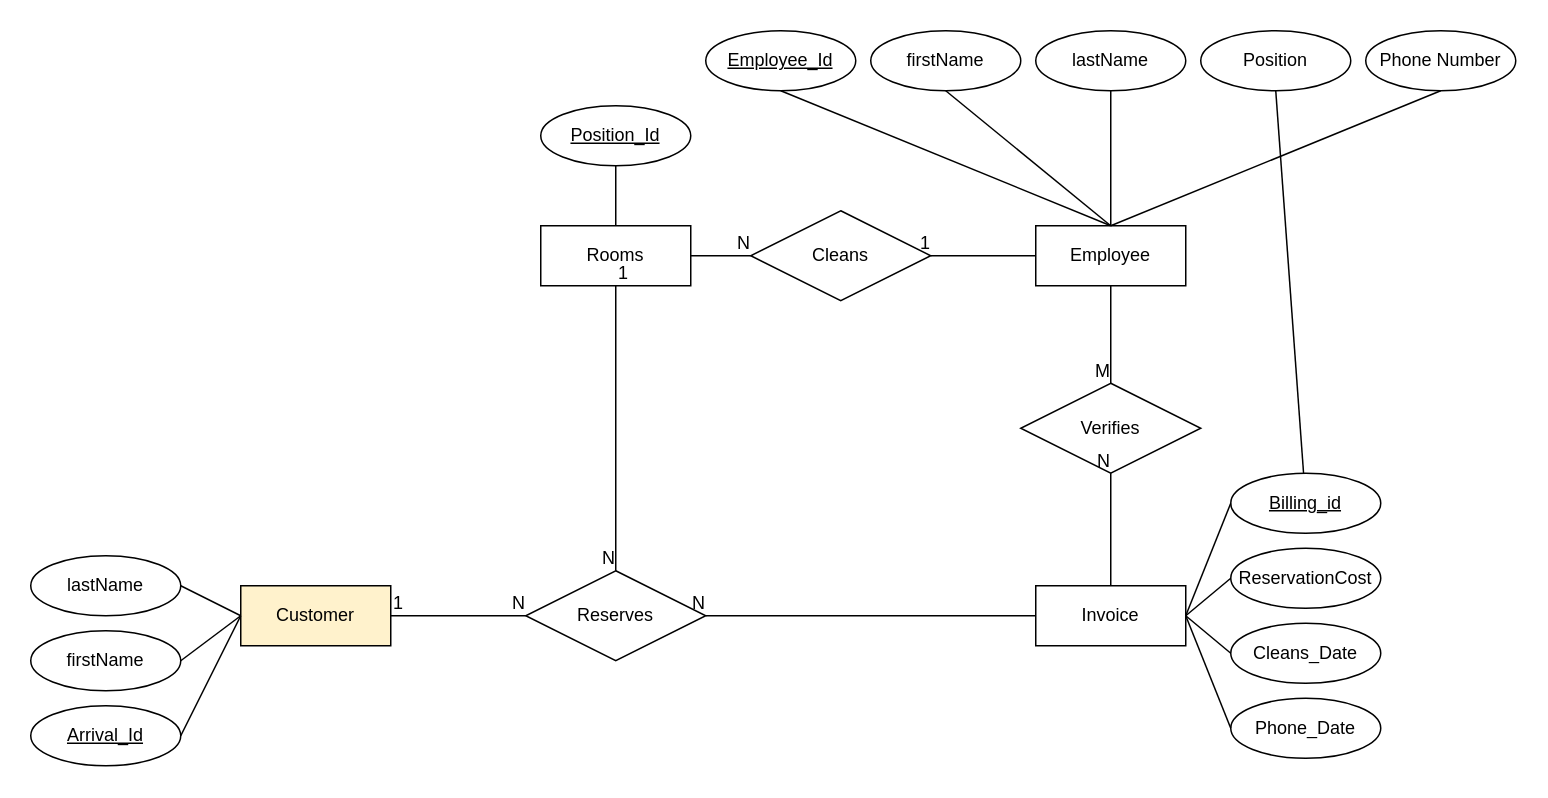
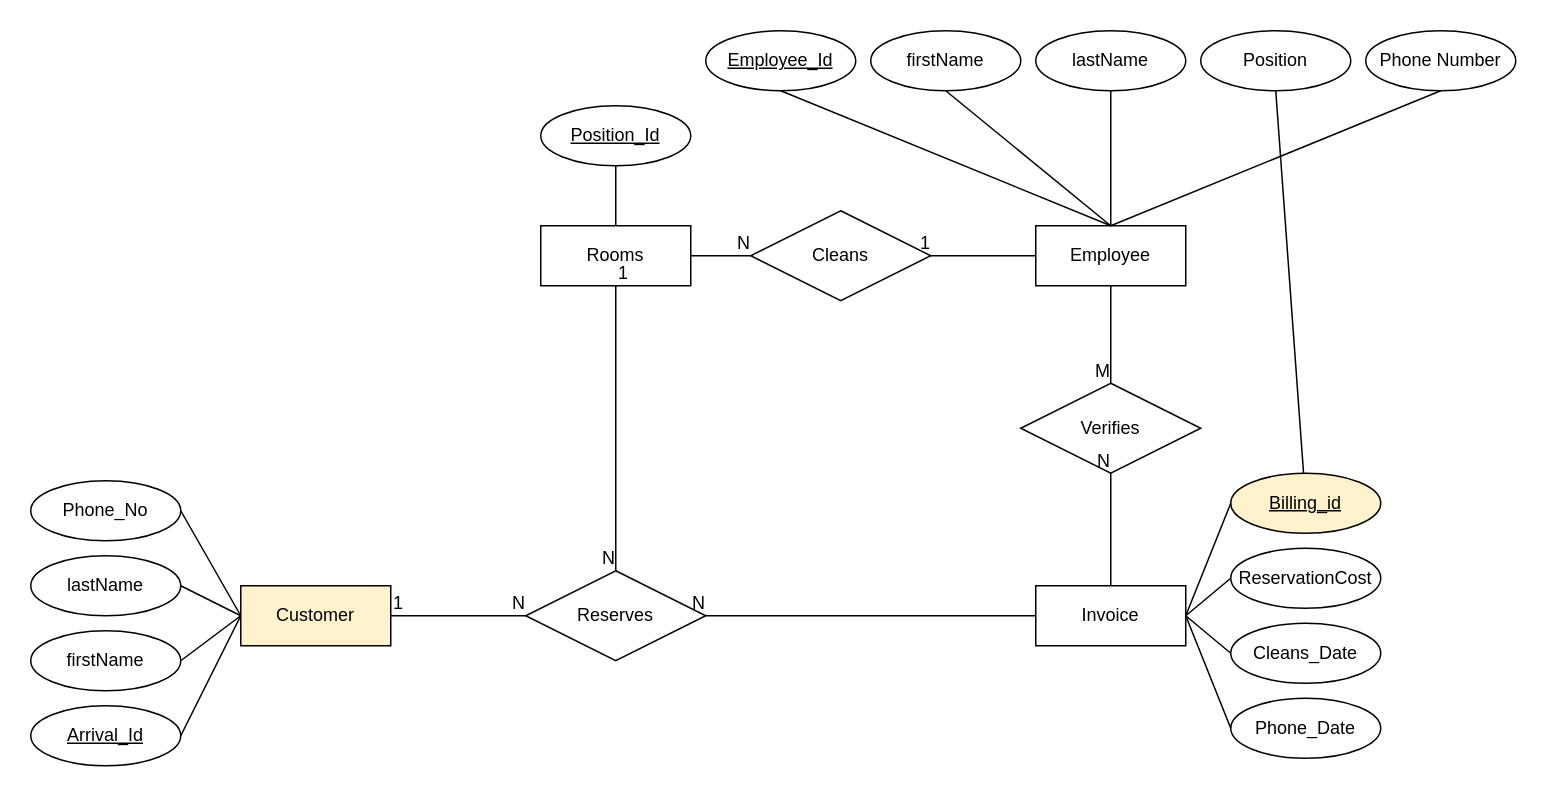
(1306, 503) -> (1306, 503)
none -> (106, 511)
none -> (210, 562)
